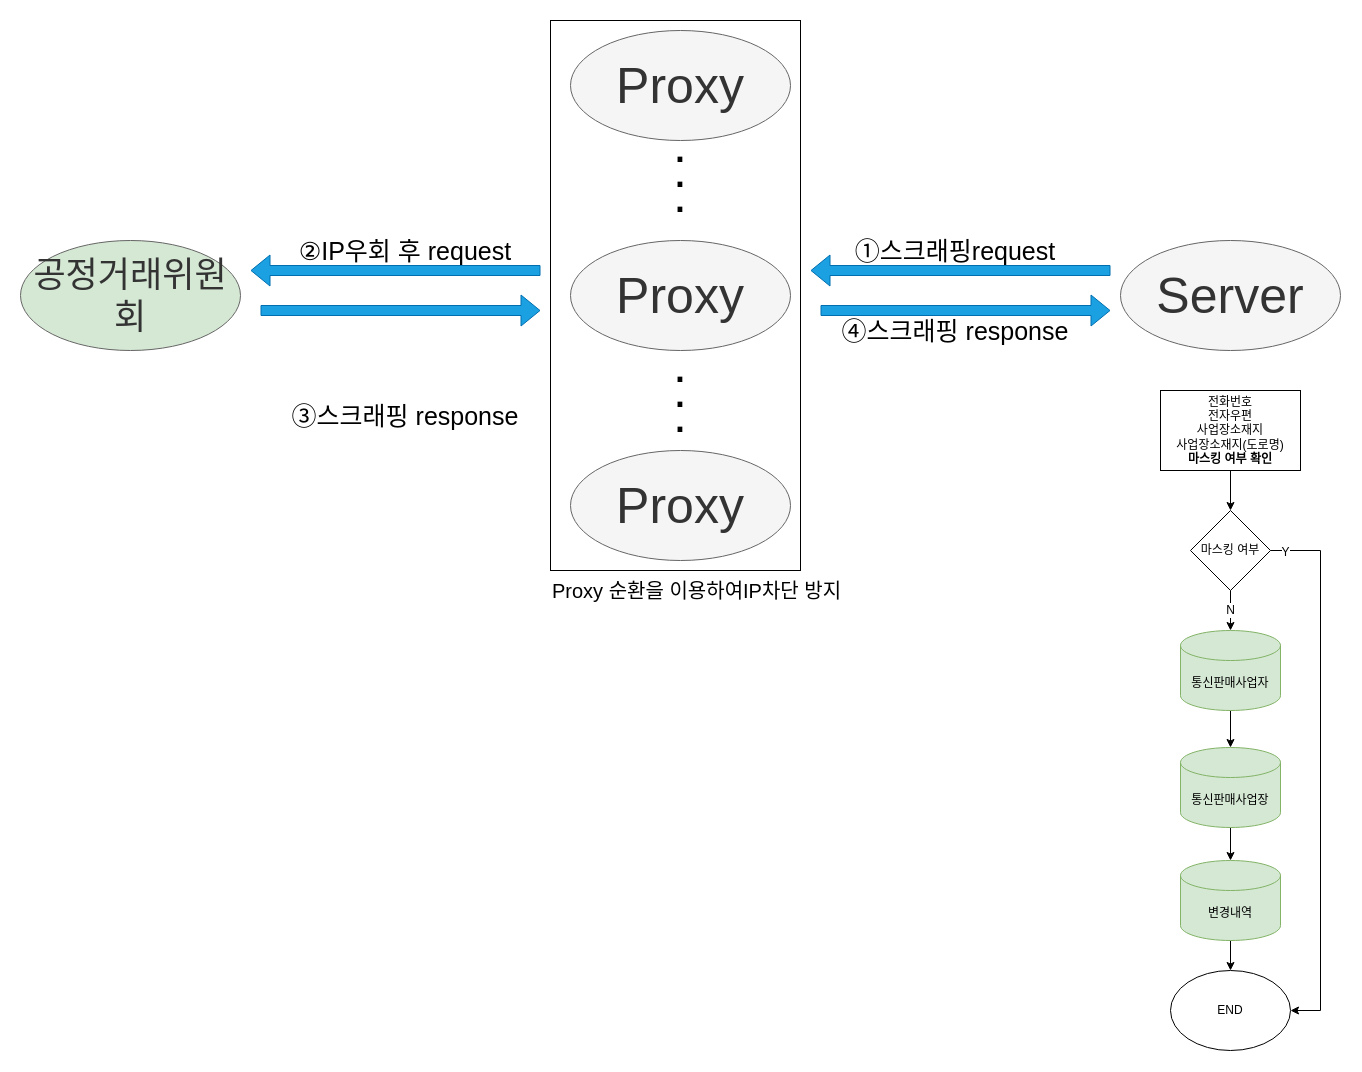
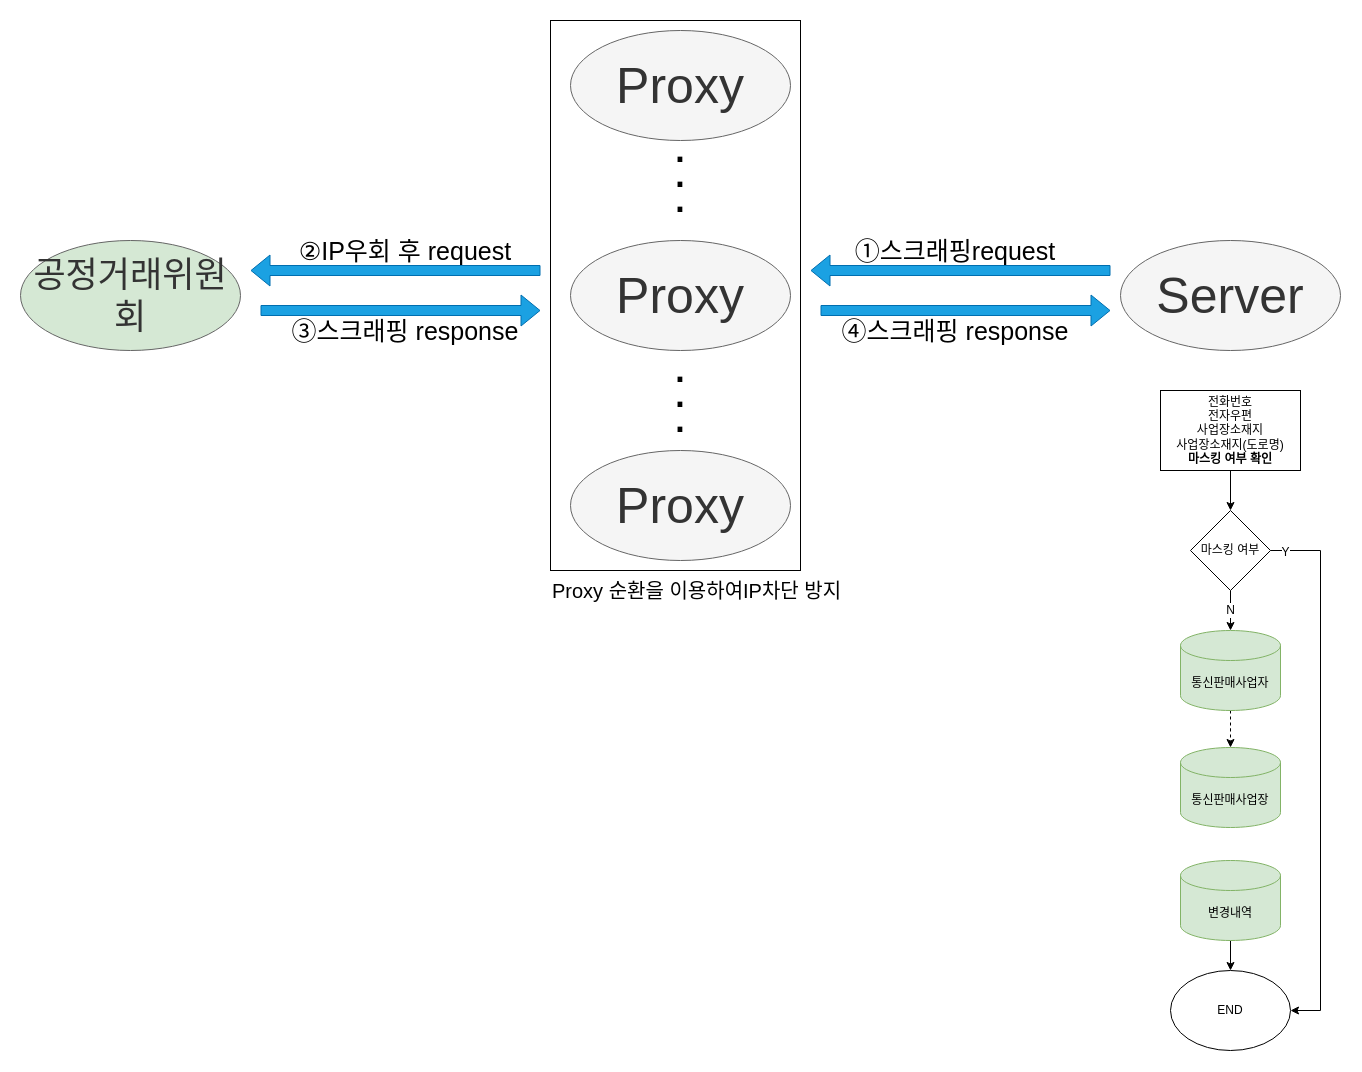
(406, 416) -> (406, 331)
(1231, 729) -> (1231, 729)
(1231, 848) -> none
